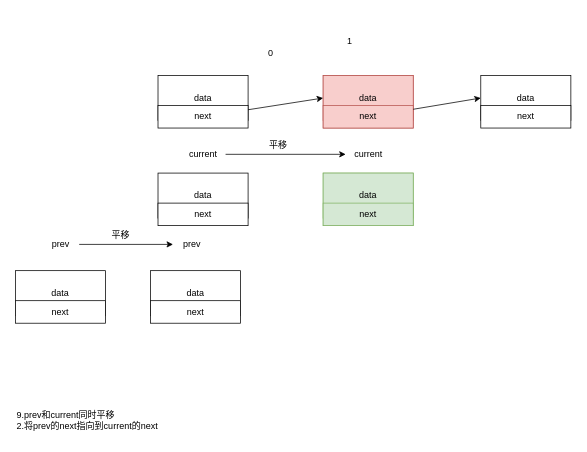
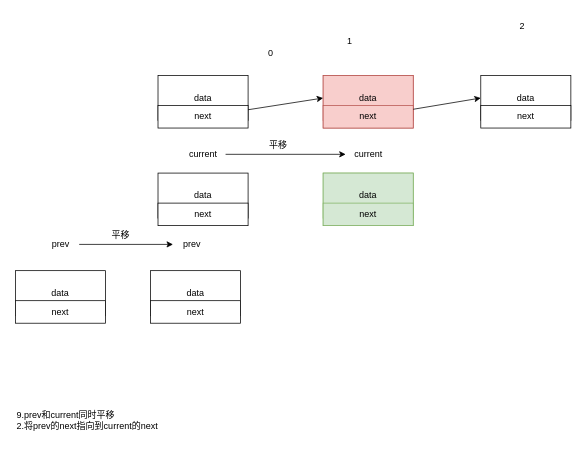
none -> (522, 27)
